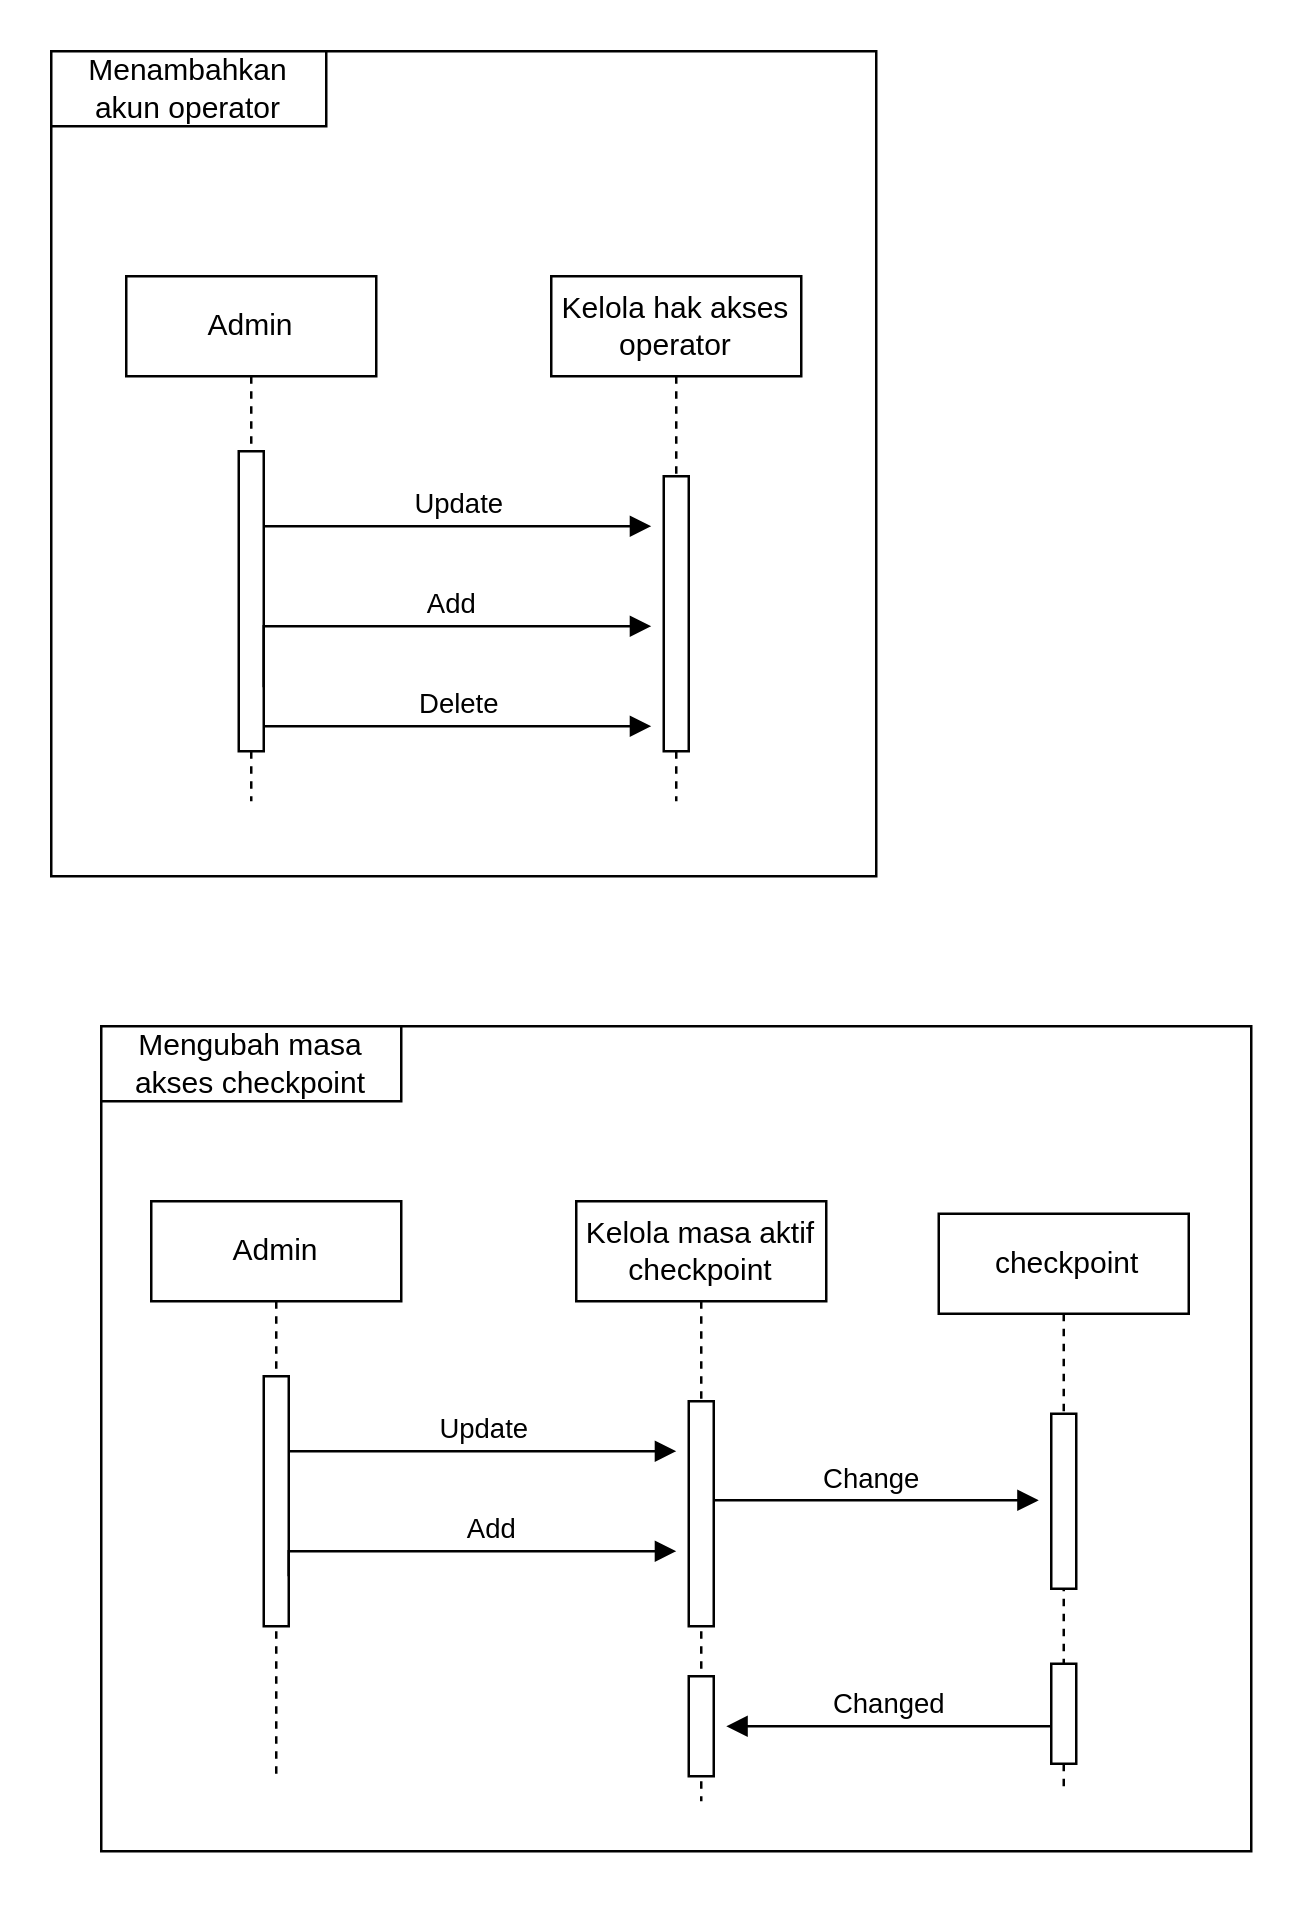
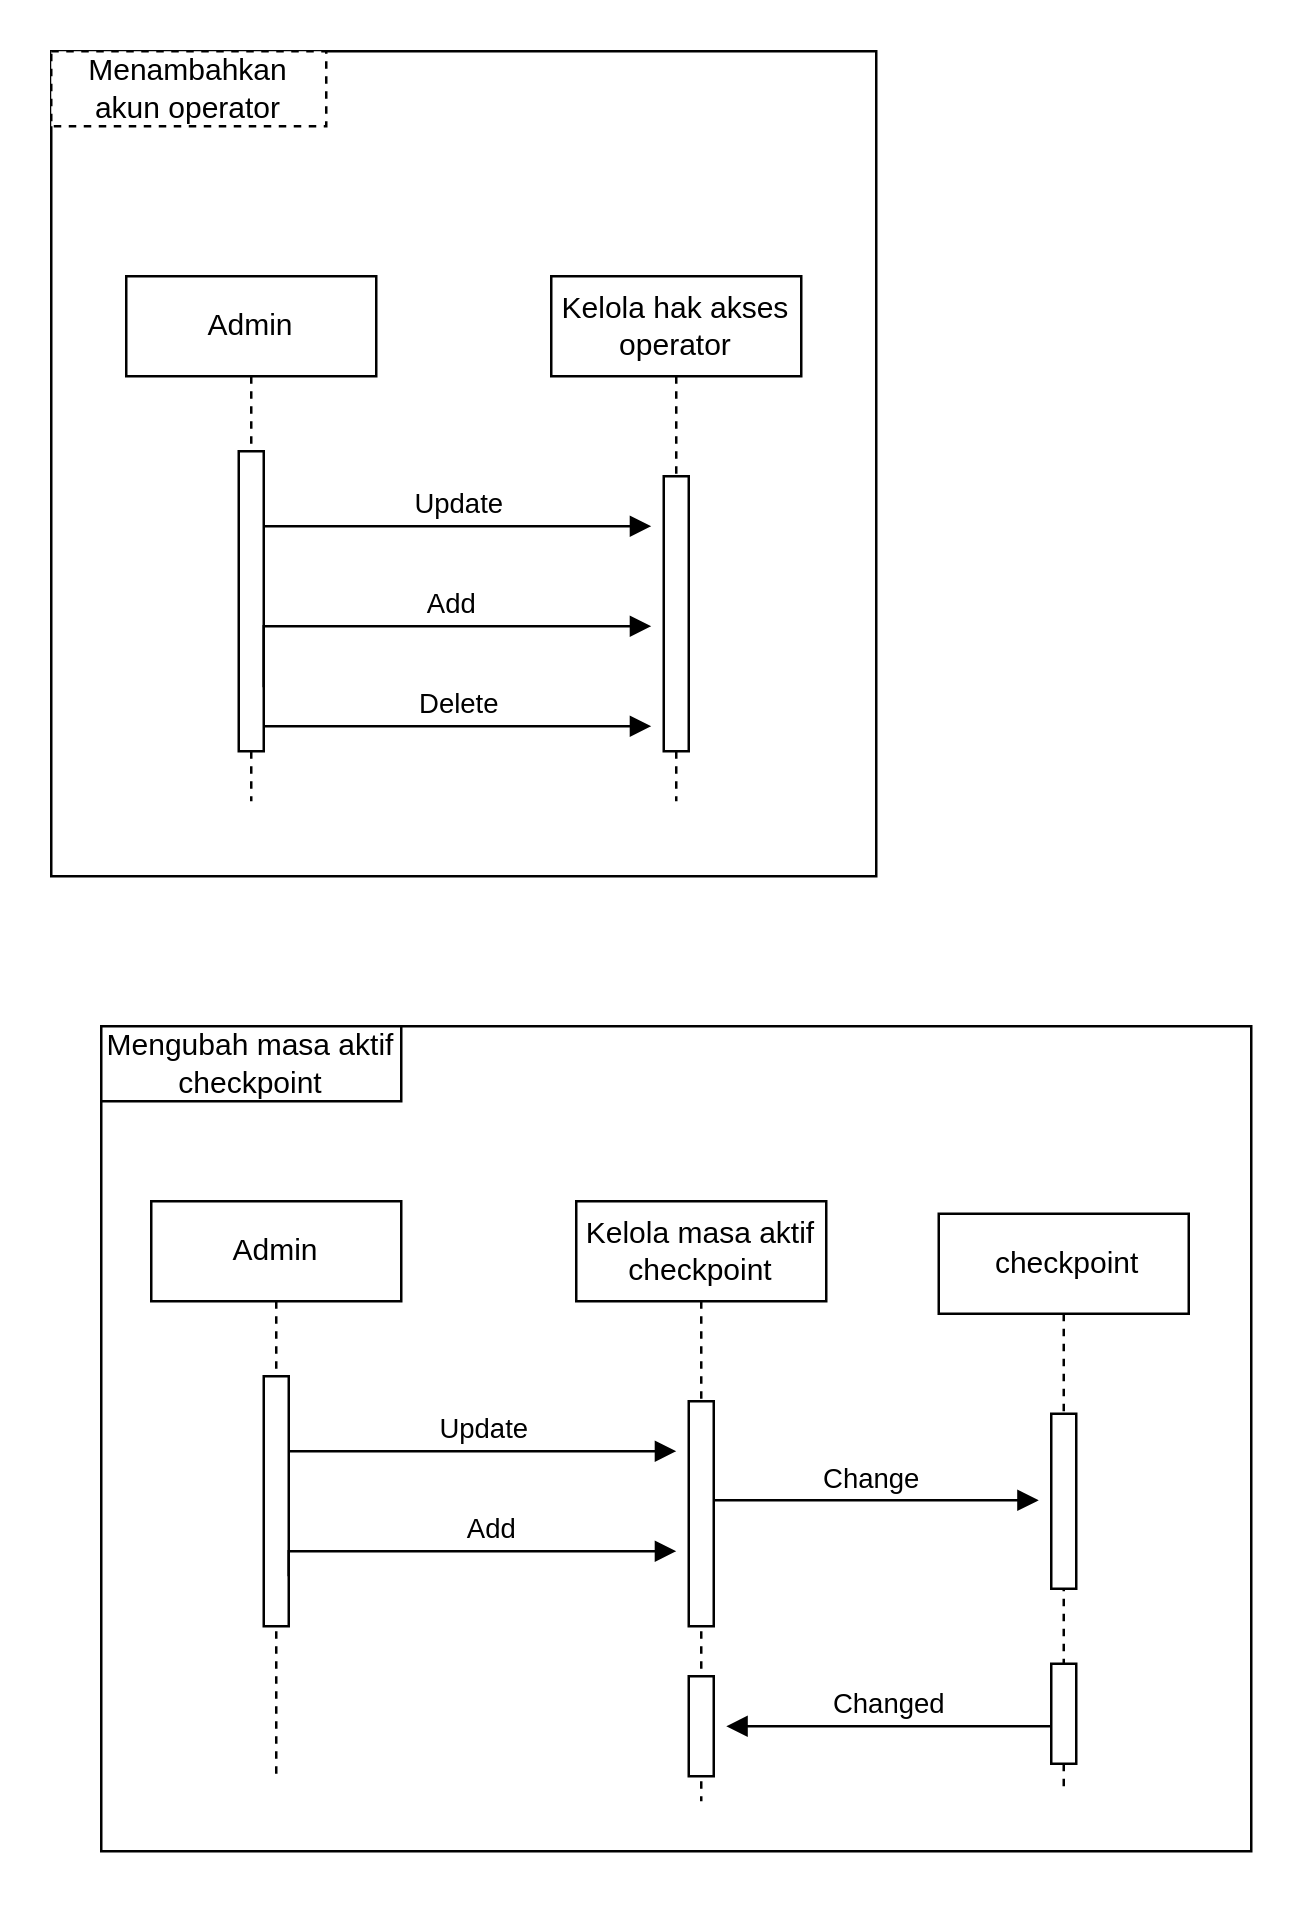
(189, 89) -> (189, 89)
(251, 1064) -> (251, 1064)
